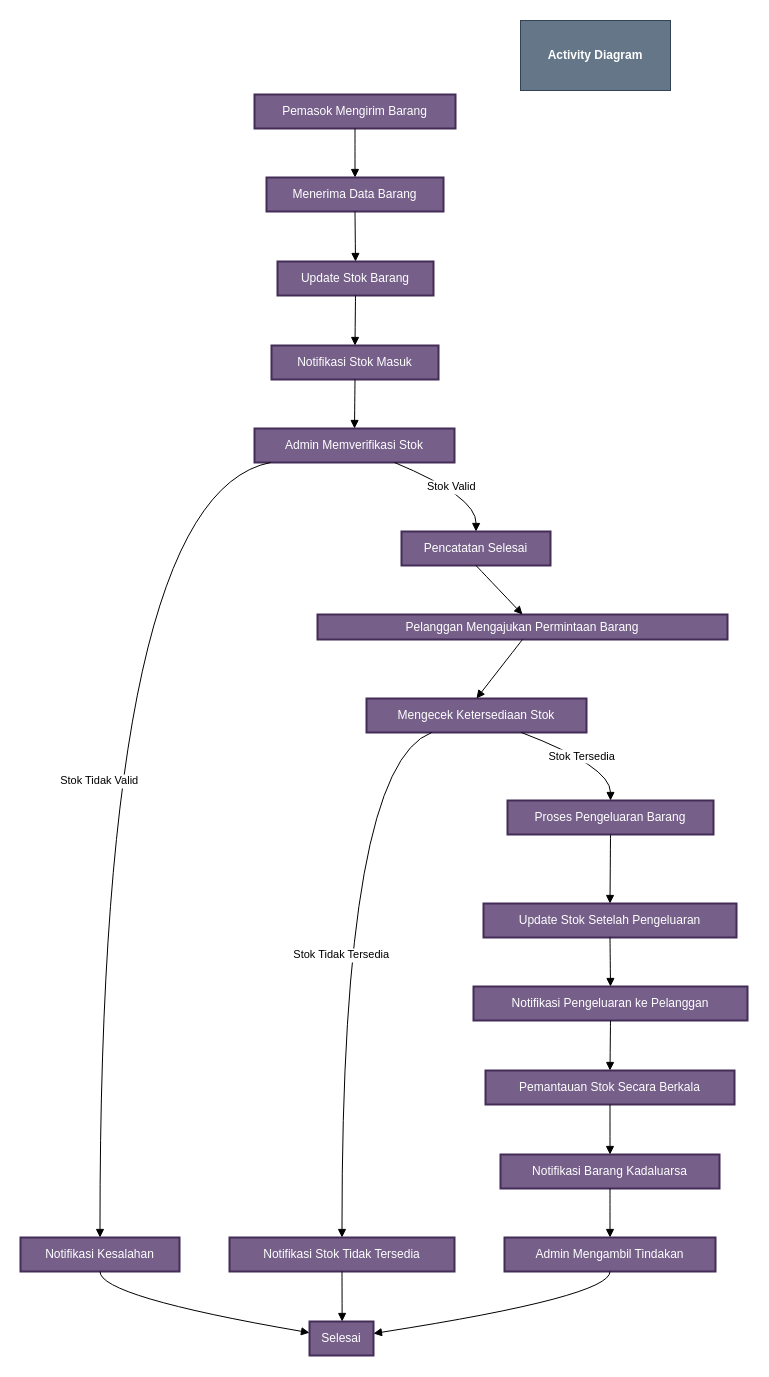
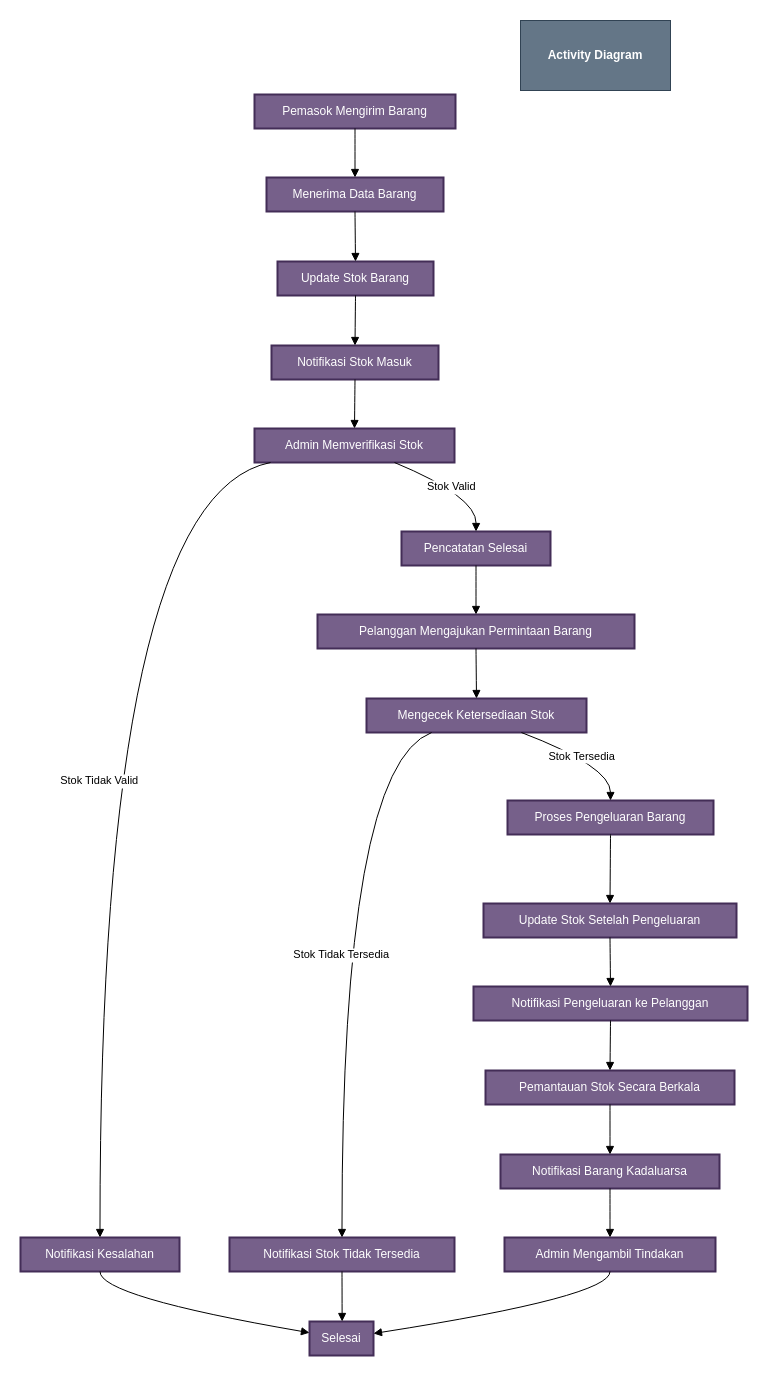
(523, 627) -> (476, 632)
